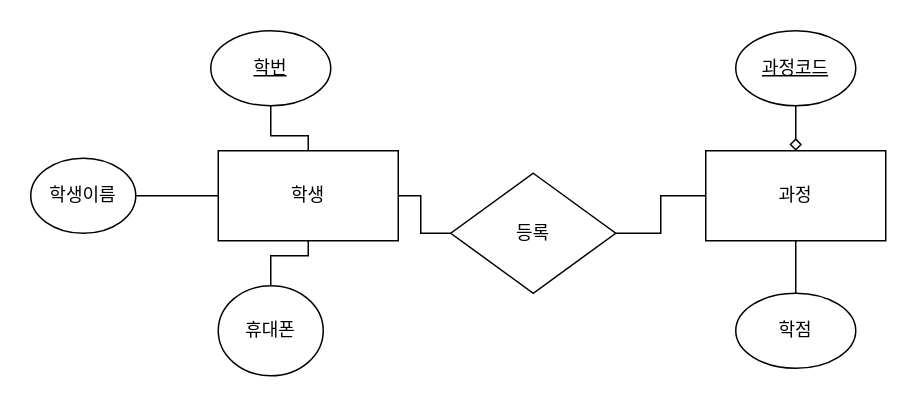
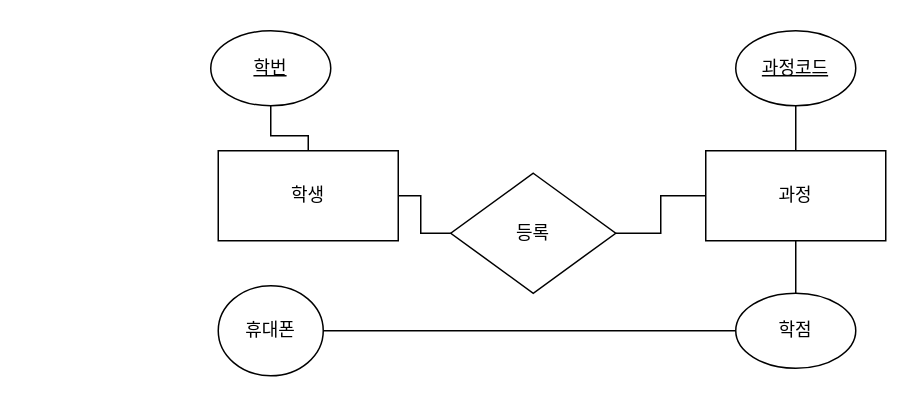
(796, 138) -> (796, 144)
(83, 196) -> none
(177, 196) -> none
(282, 256) -> (530, 331)
